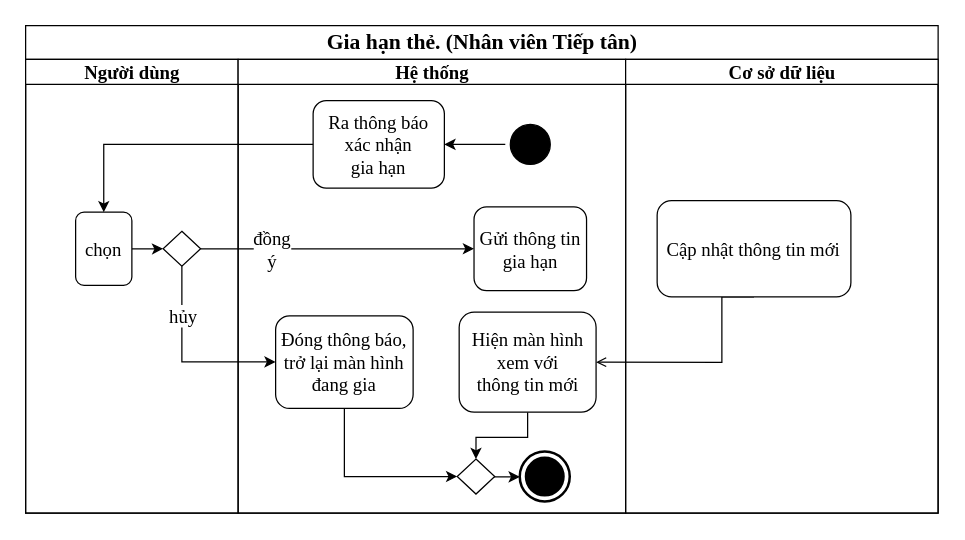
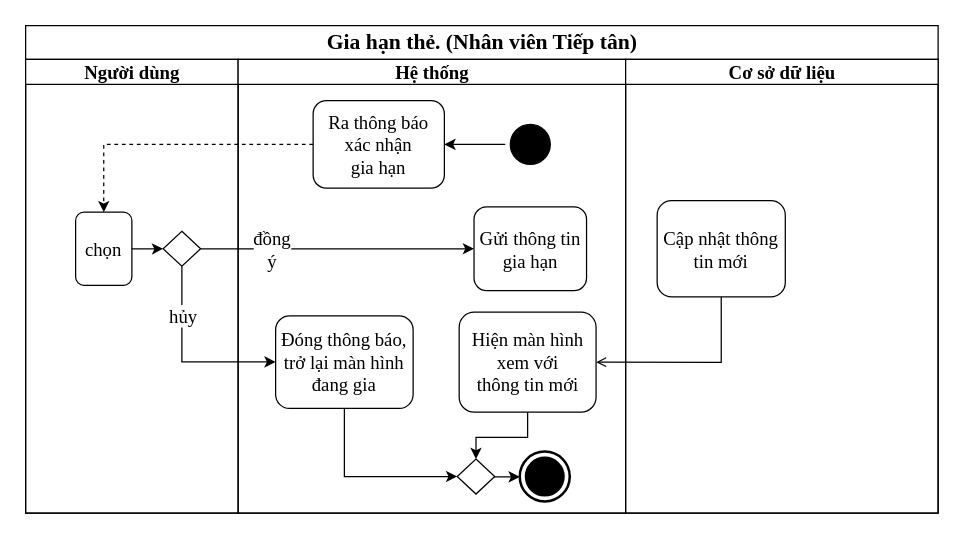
(178, 144) -> (178, 144)
(754, 249) -> (721, 249)
